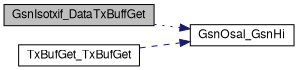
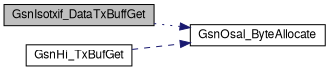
(242, 35) -> (258, 35)
(79, 55) -> (79, 55)
